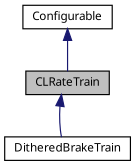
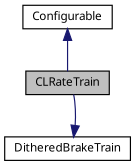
(60, 122) -> (75, 110)
